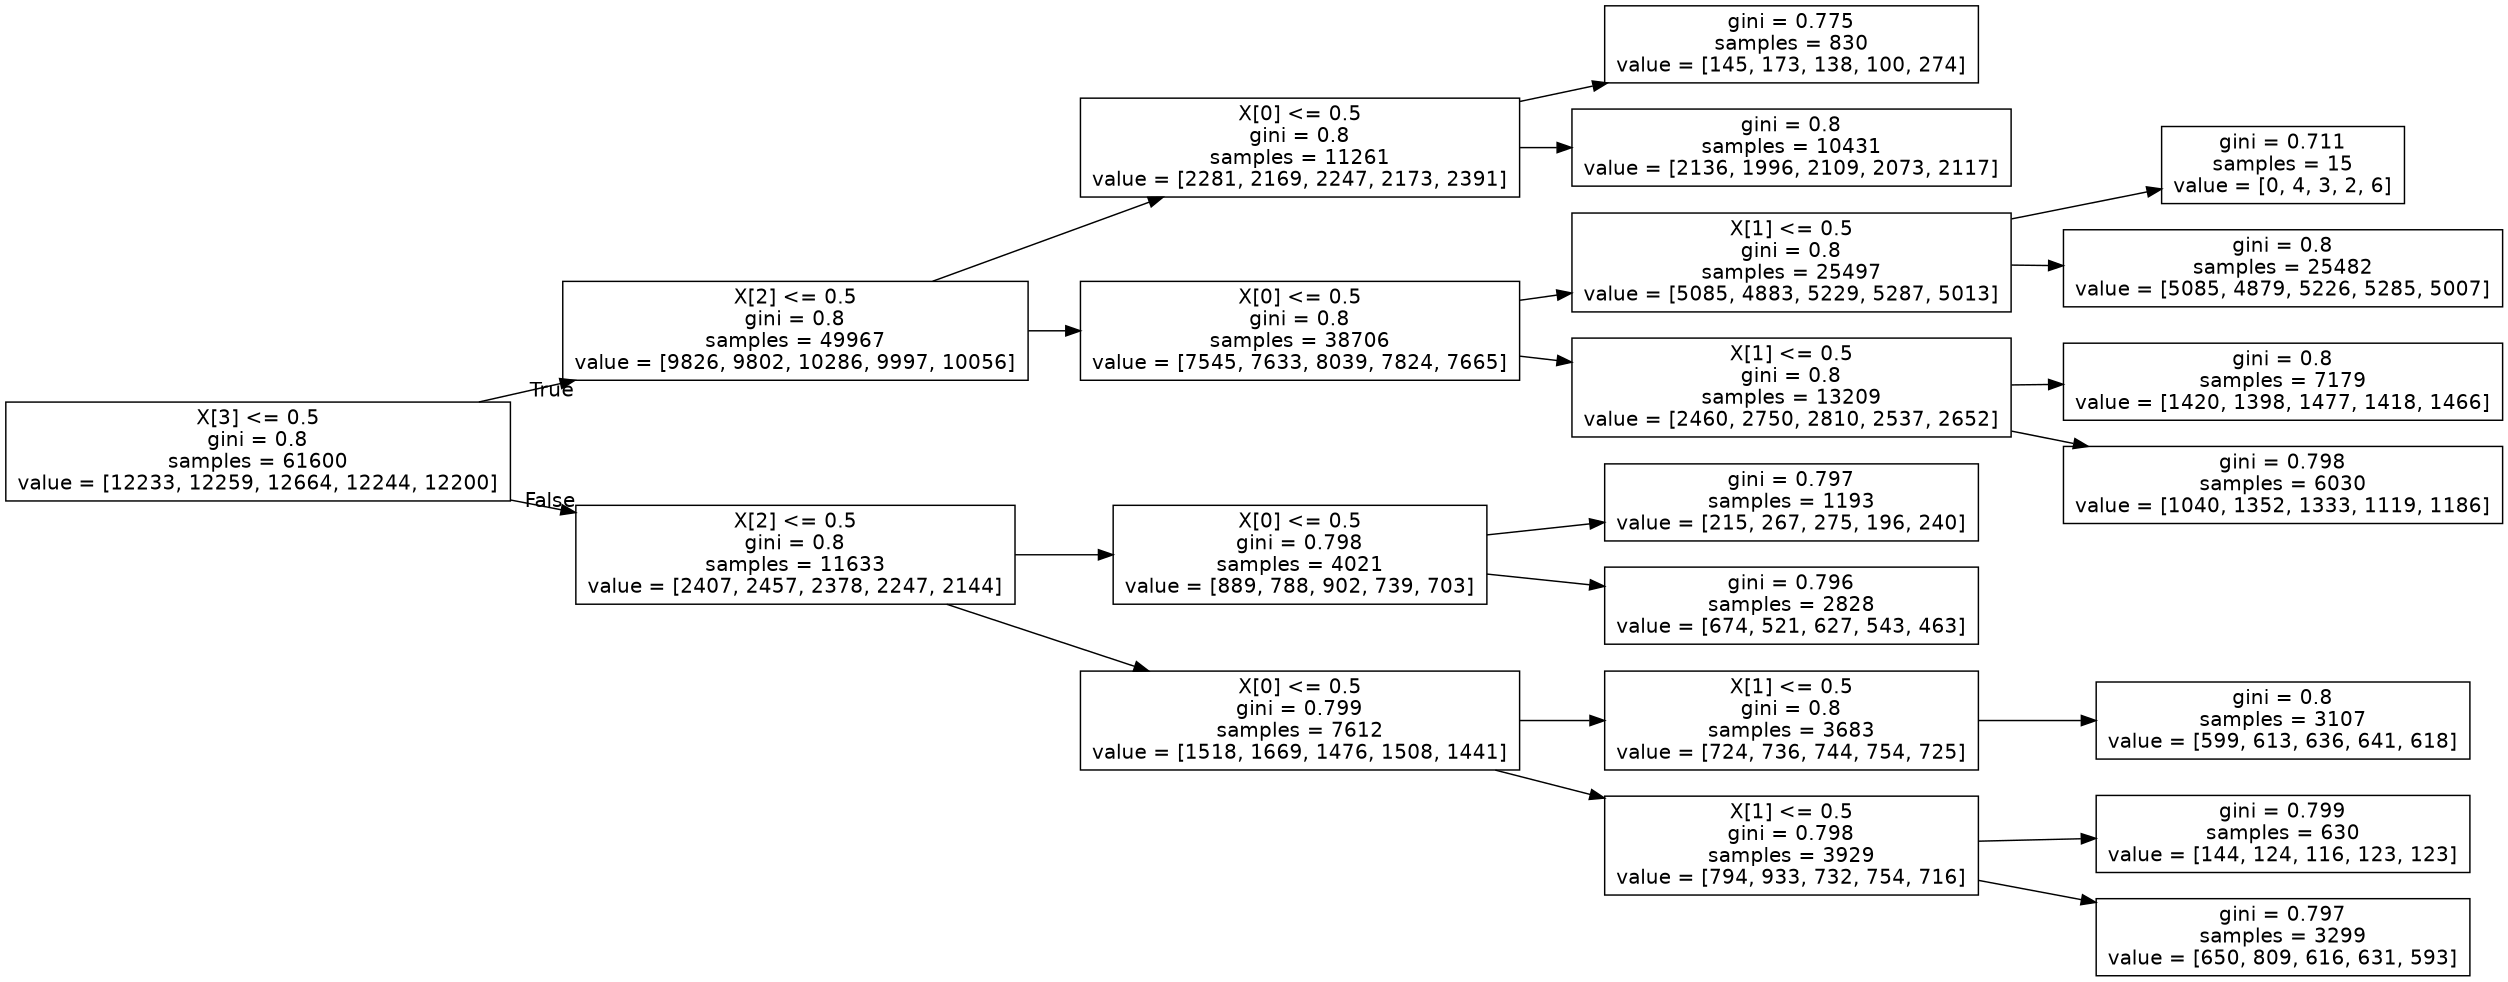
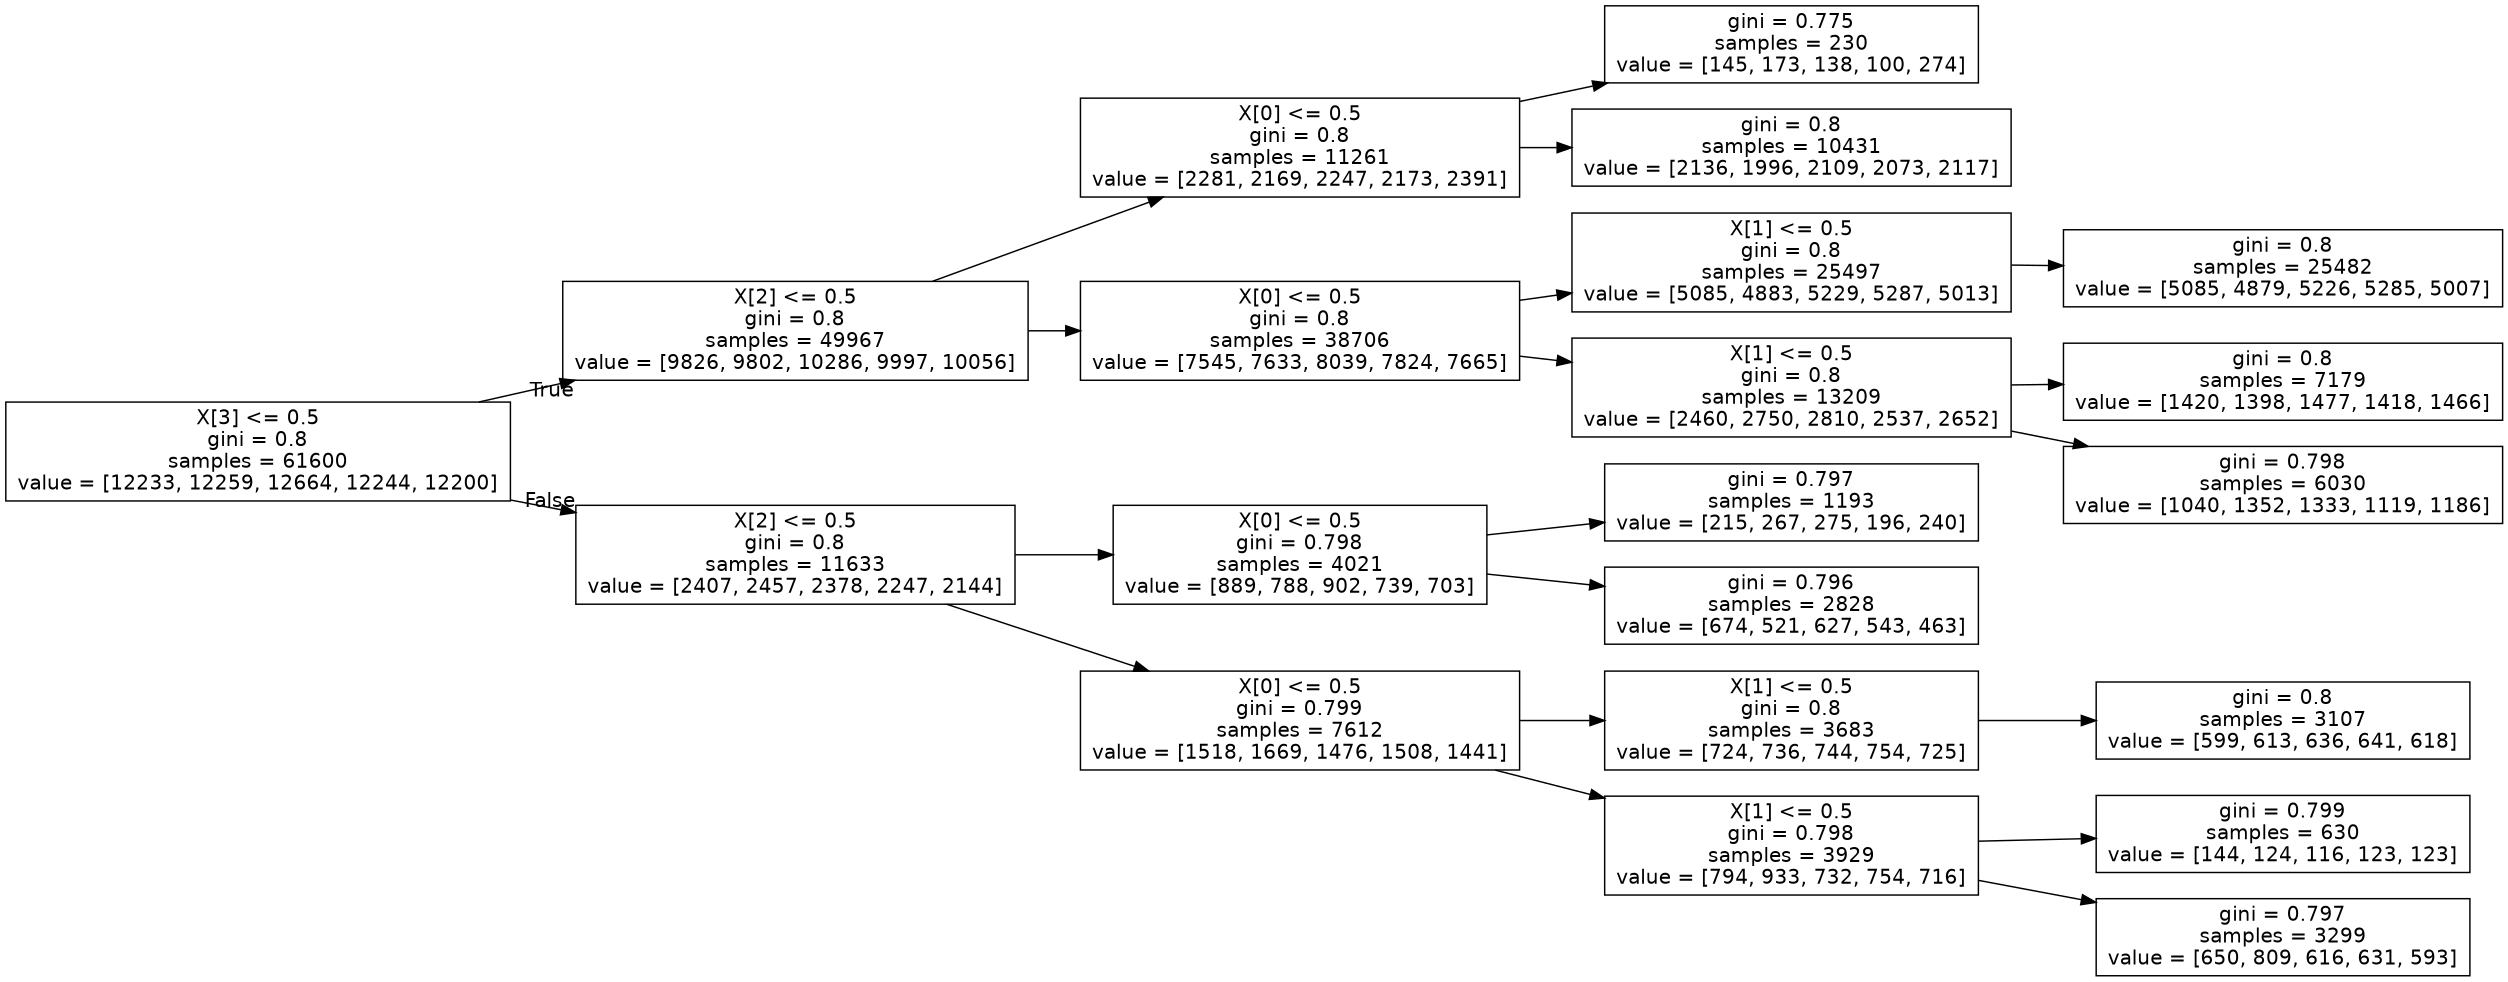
(1792, 44) -> (1792, 44)
(2283, 165) -> none
